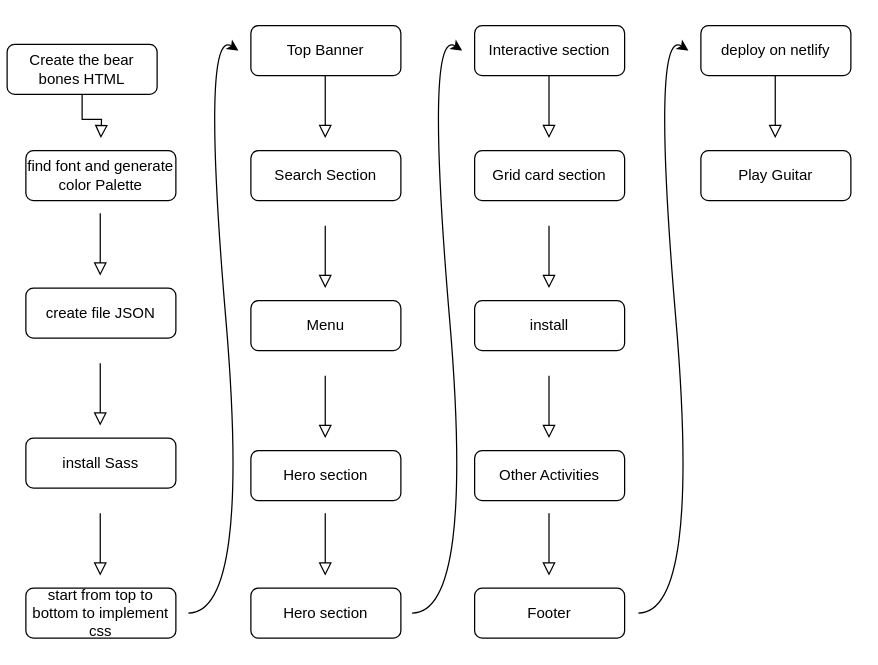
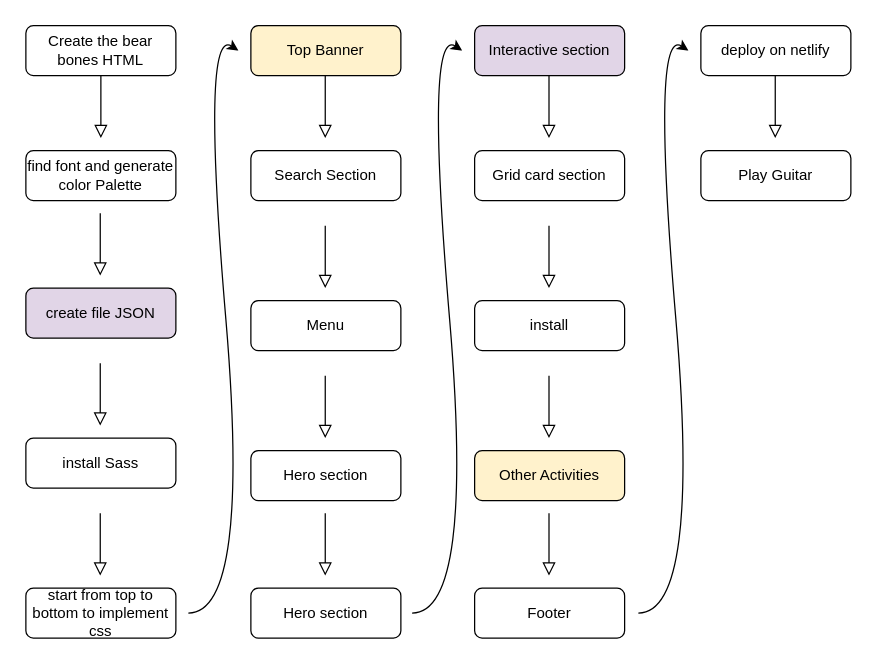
(326, 51) -> (326, 51)
(549, 51) -> (549, 51)
(82, 69) -> (101, 51)
(101, 313) -> (101, 313)
(549, 476) -> (549, 476)
